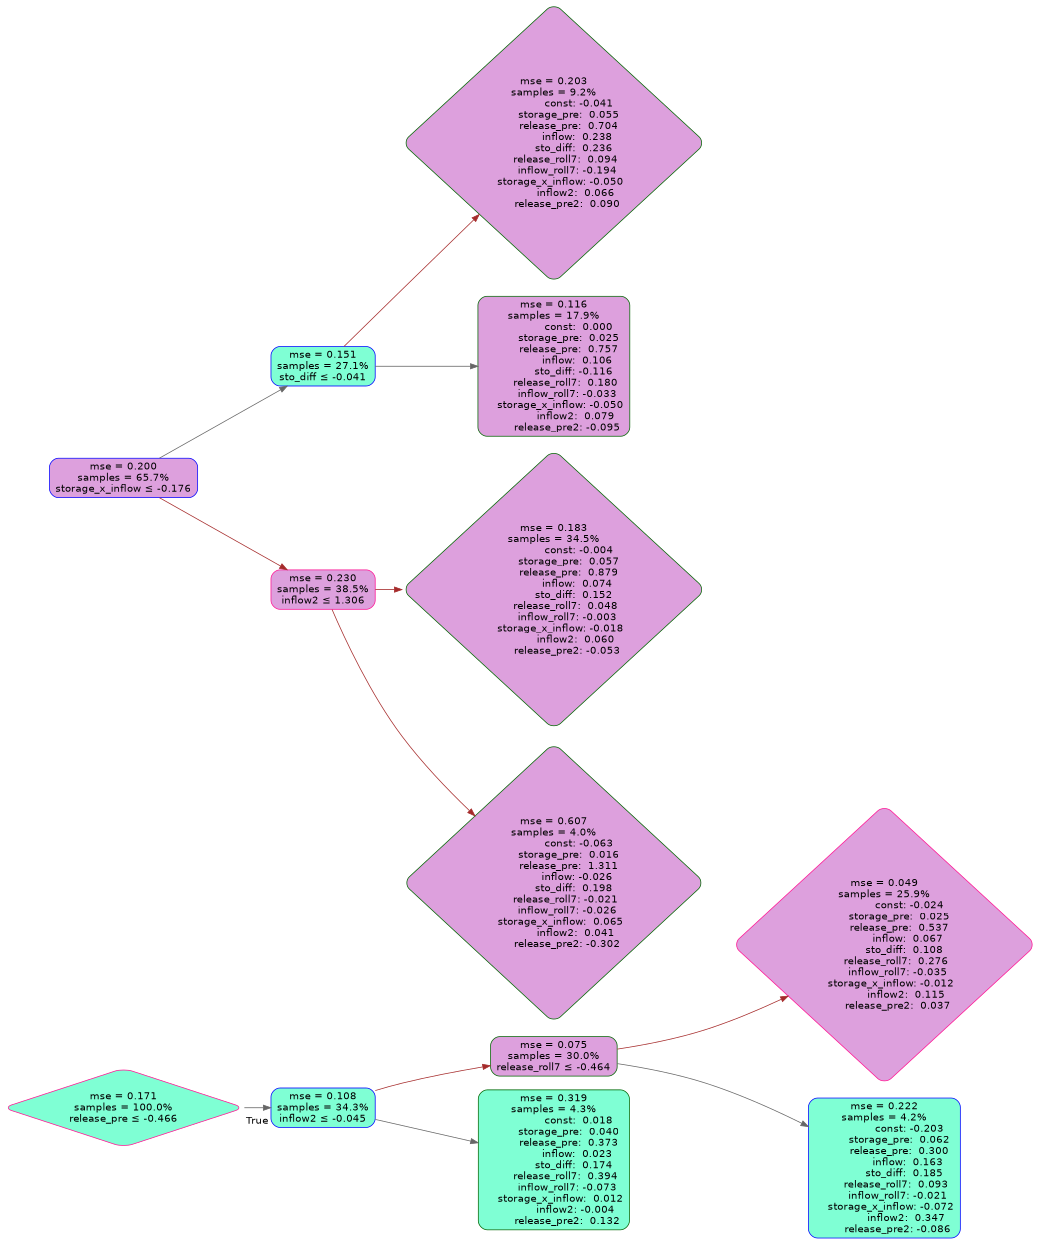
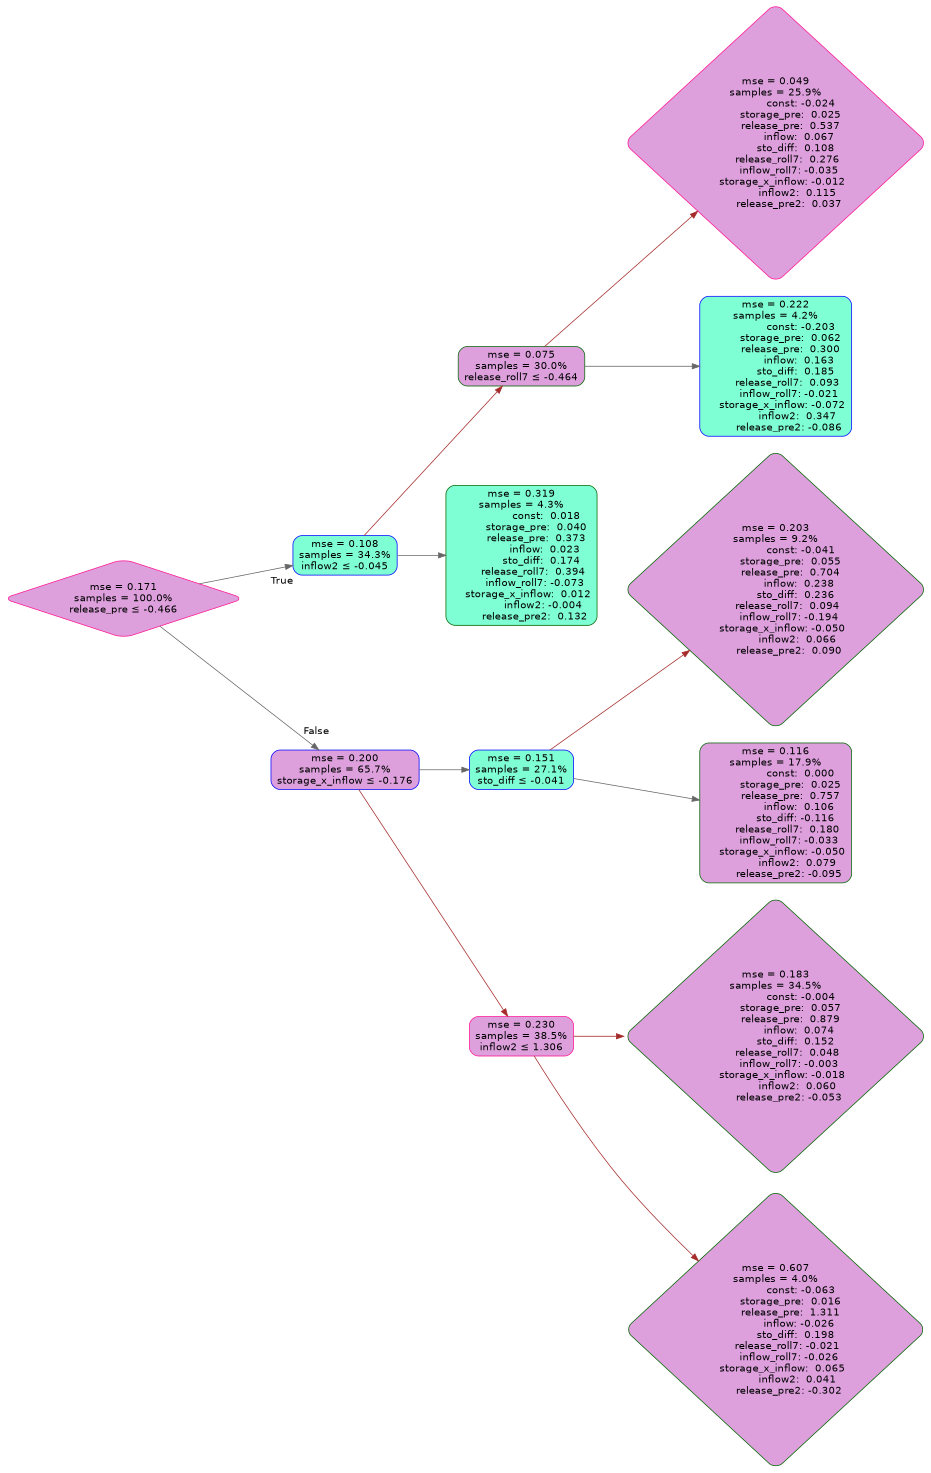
none -> (236, 686)
(124, 1108) -> (124, 599)
